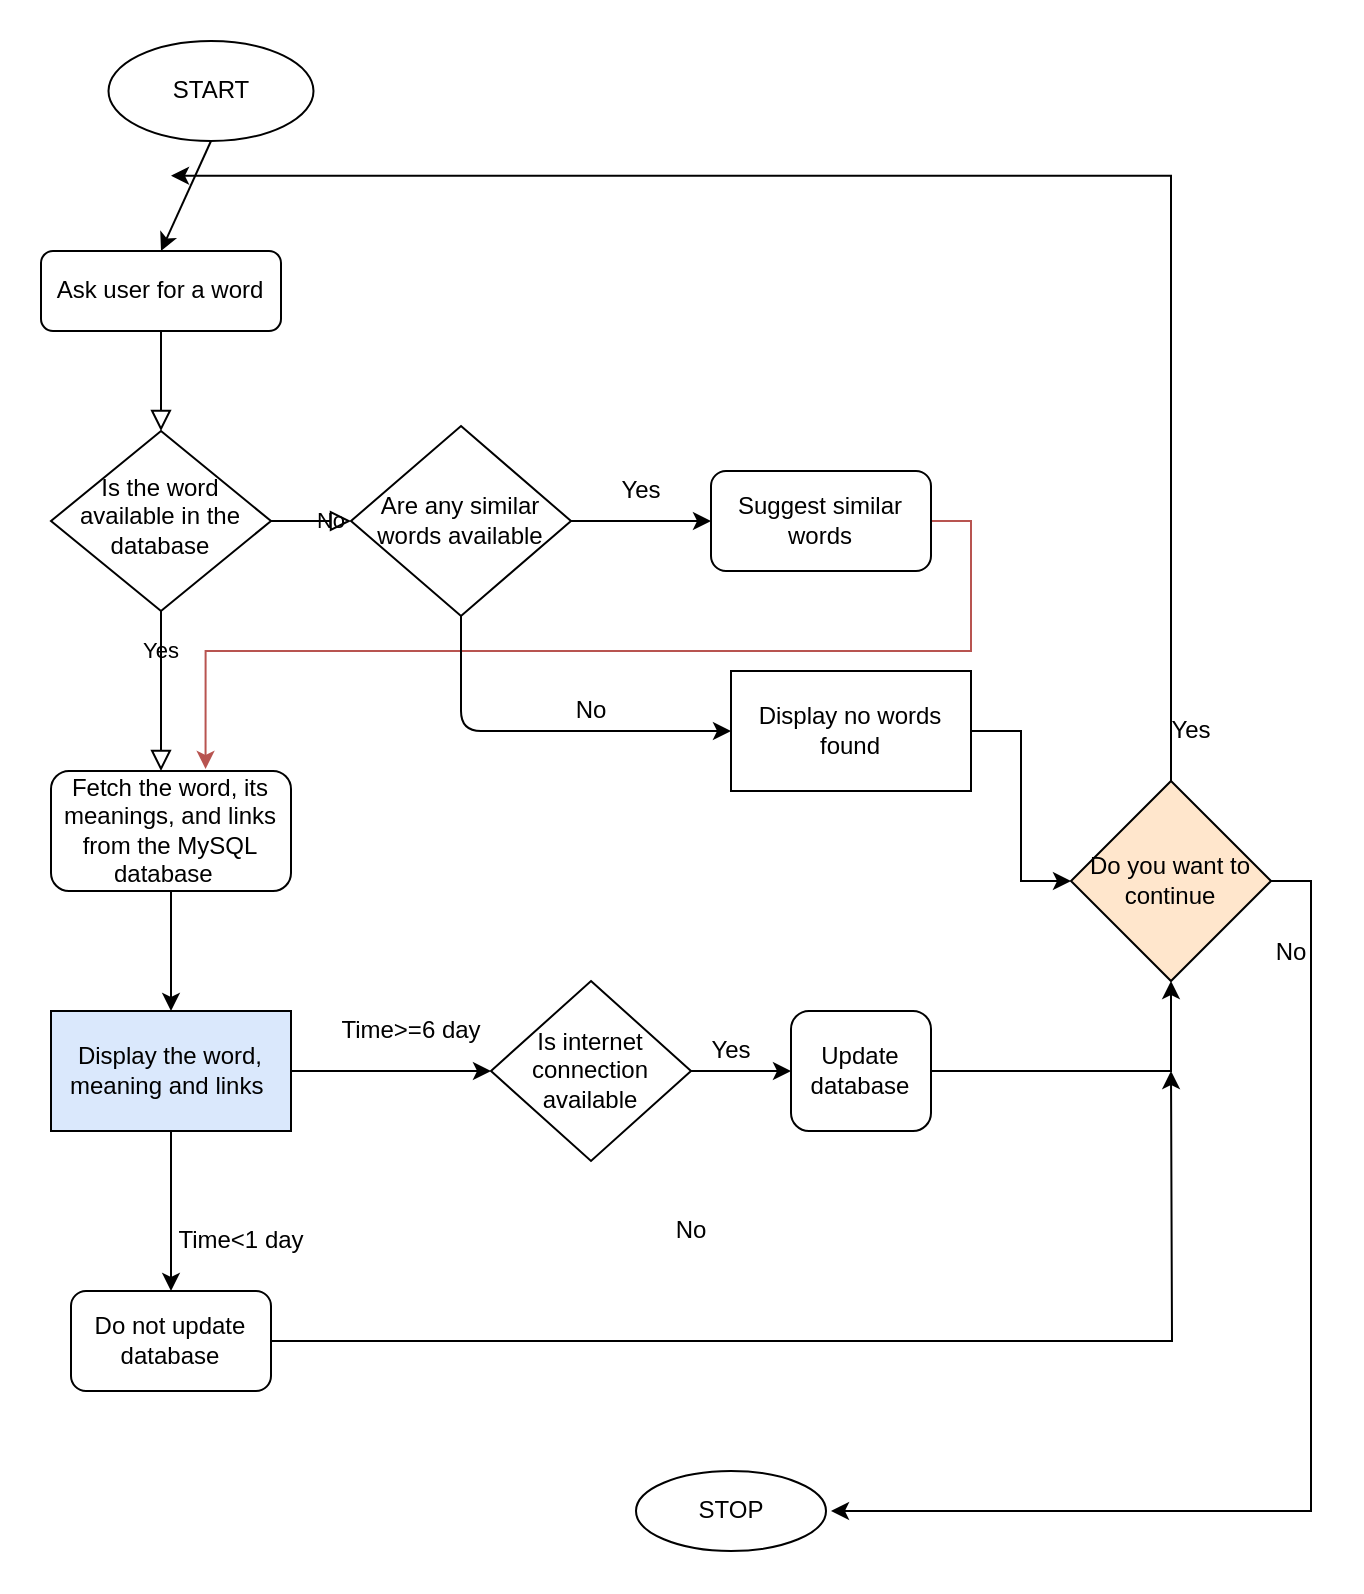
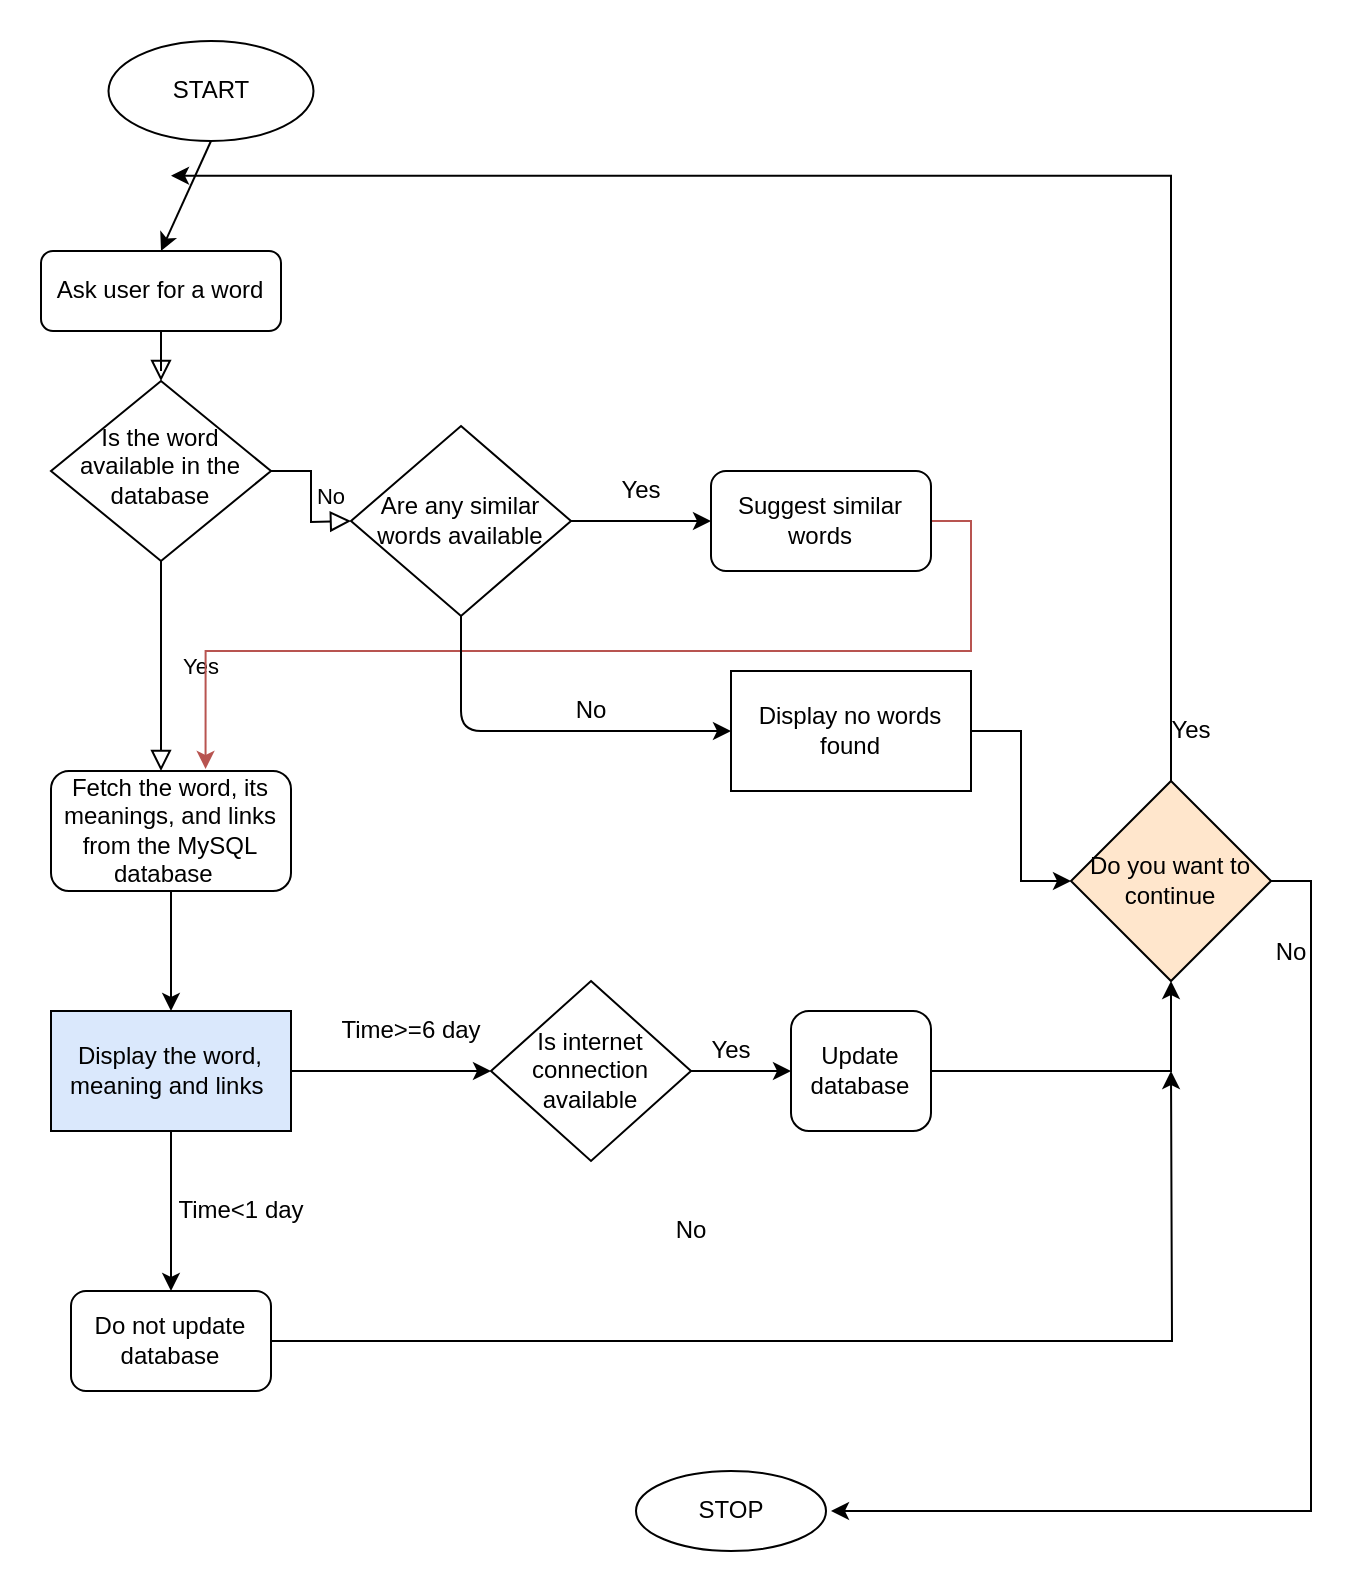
(161, 521) -> (161, 471)
(241, 1241) -> (241, 1211)
